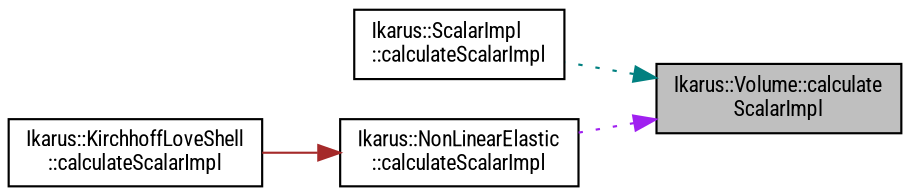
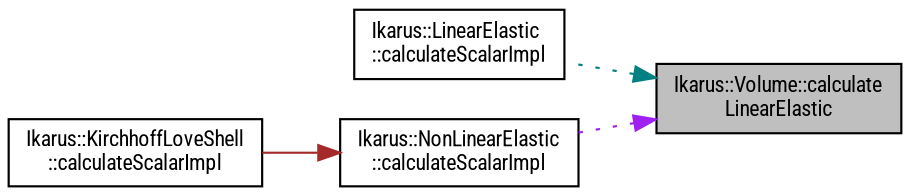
(459, 44) -> (459, 44)
(779, 99) -> (779, 99)
